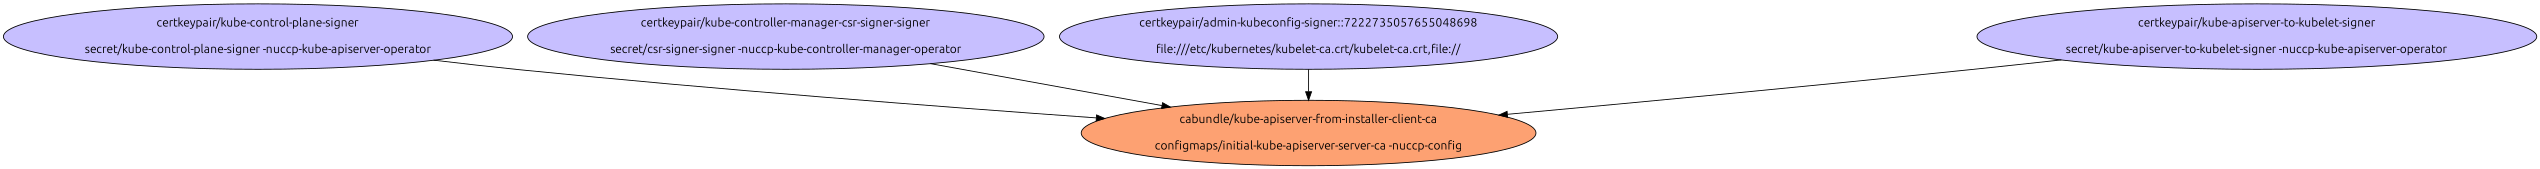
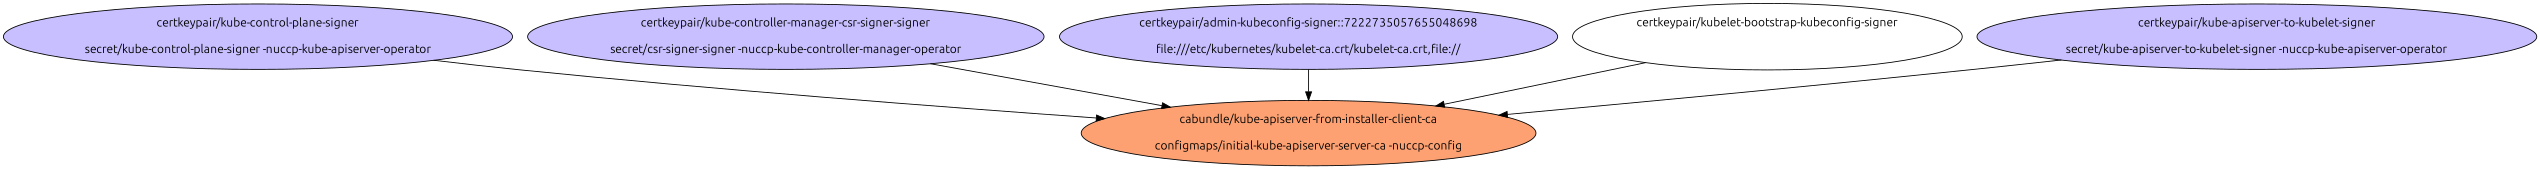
none -> (1767, 37)
